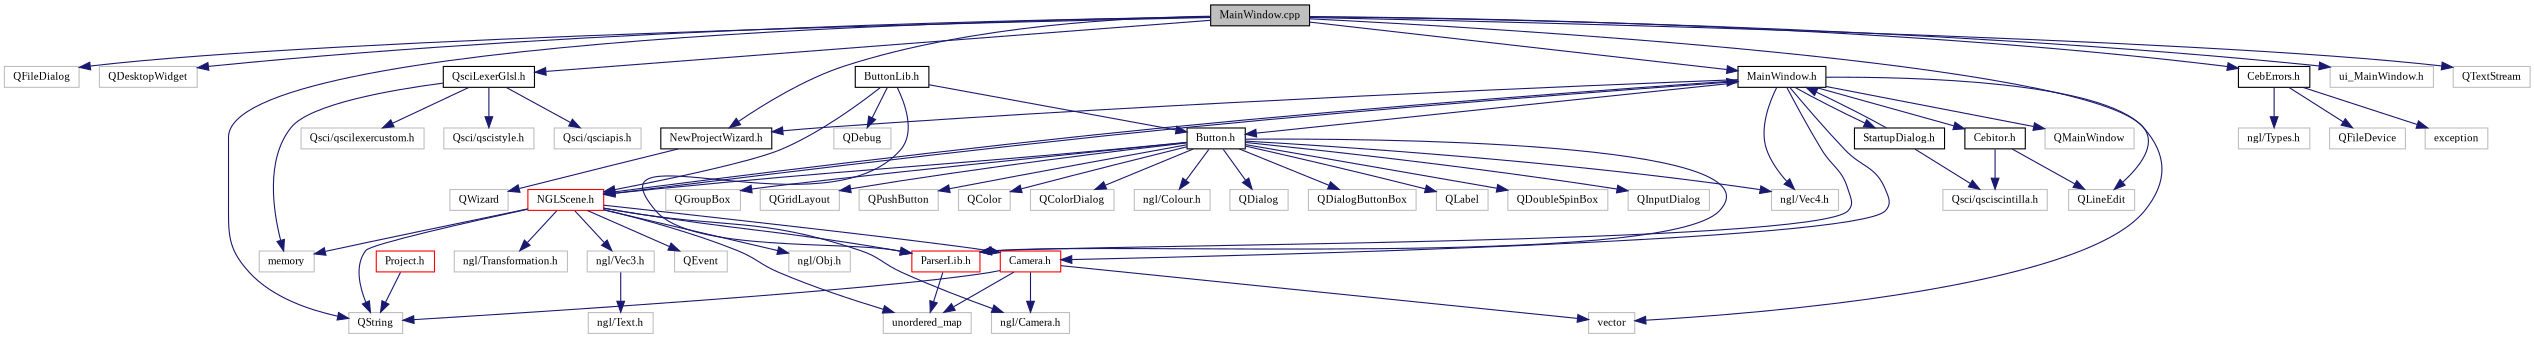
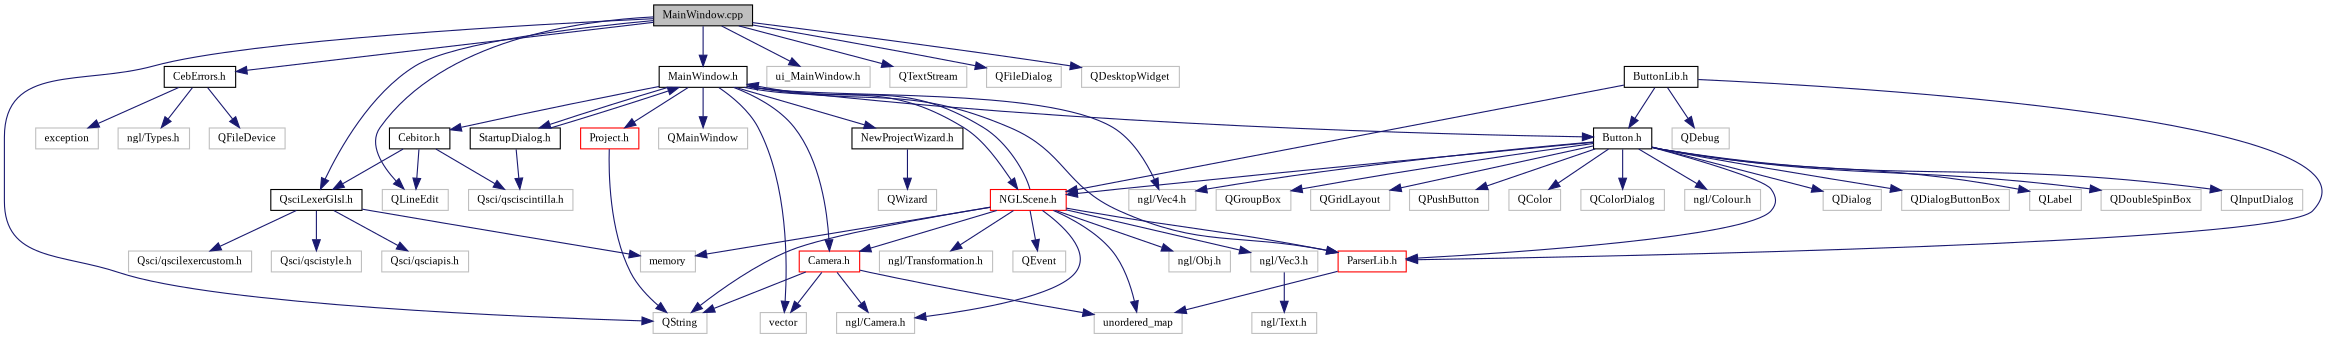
(894, 52) -> none
none -> (661, 105)
none -> (373, 166)
